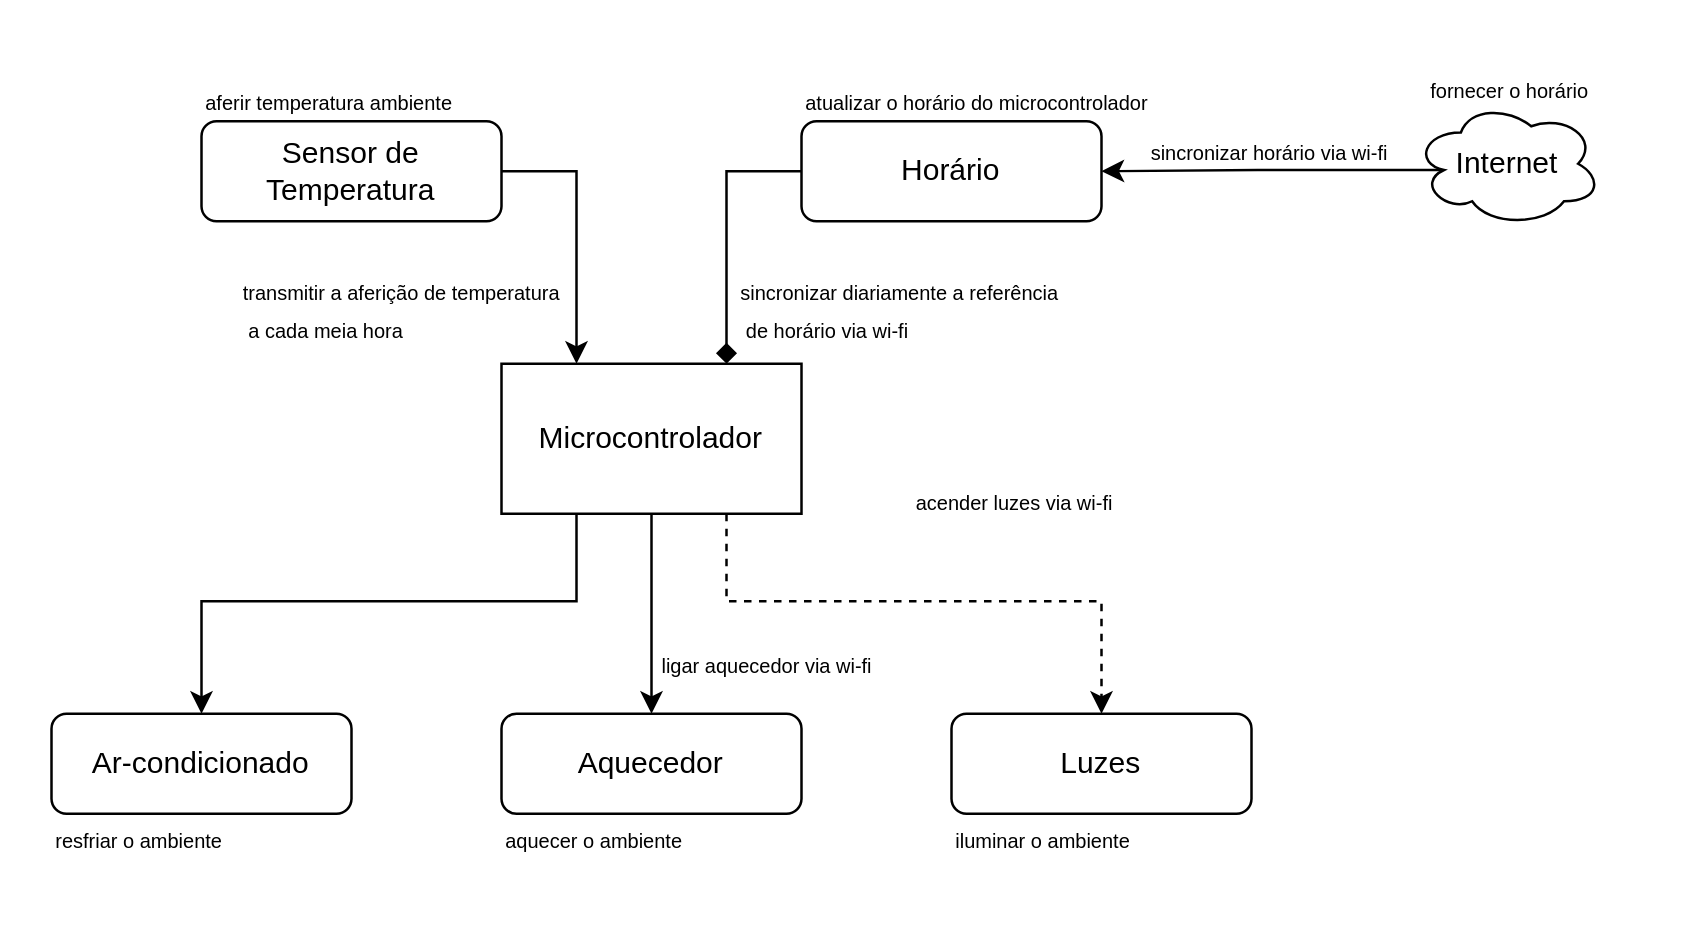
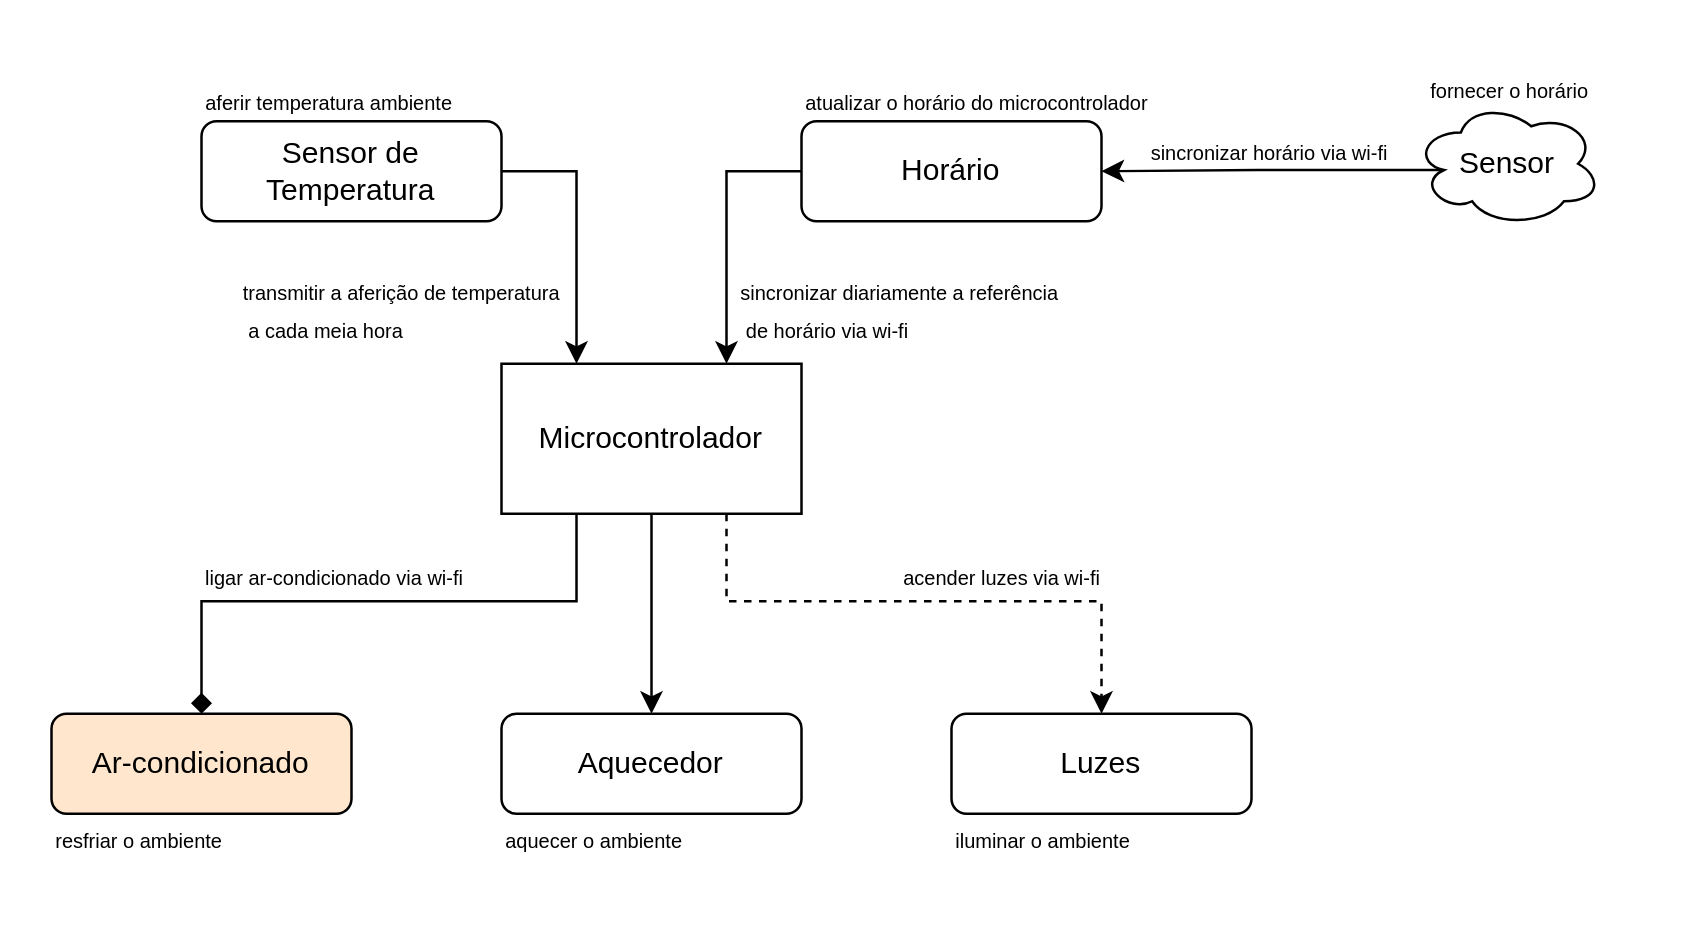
(1508, 164) -> (1508, 164)
(726, 343) -> (726, 344)
(1014, 501) -> (1001, 576)
none -> (333, 576)
(765, 664) -> none
(201, 694) -> (201, 693)
(201, 764) -> (201, 764)
